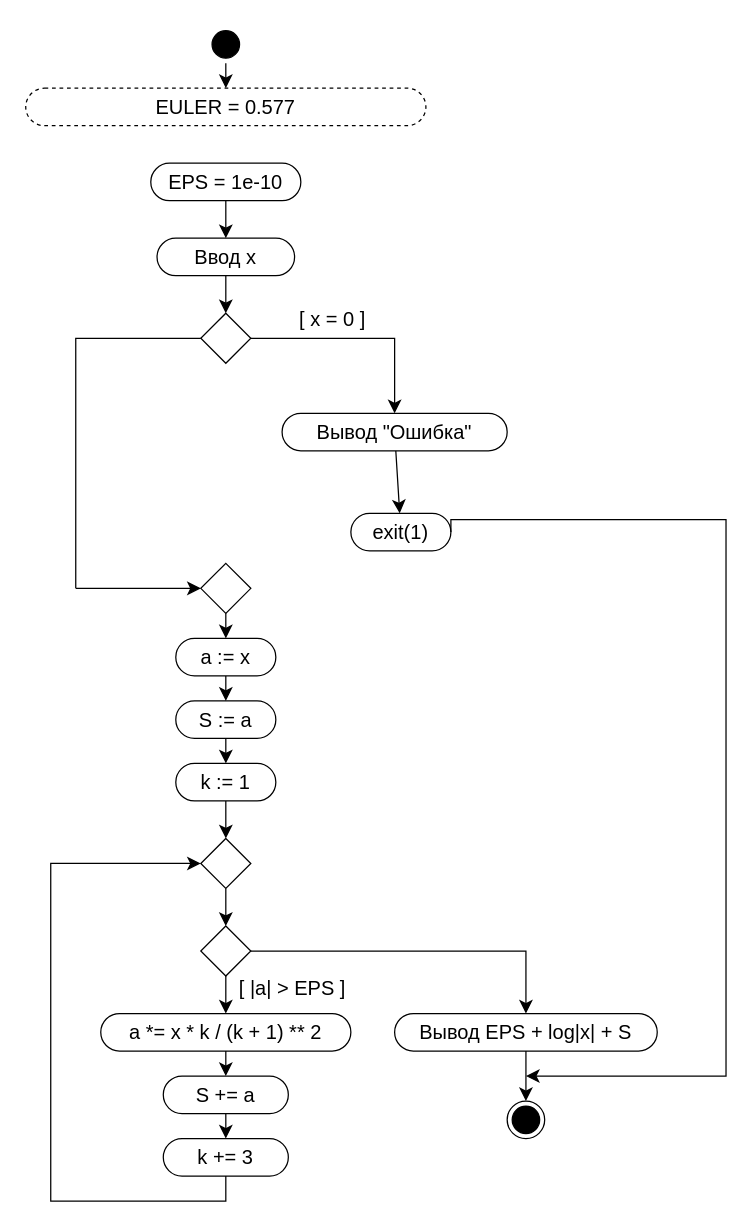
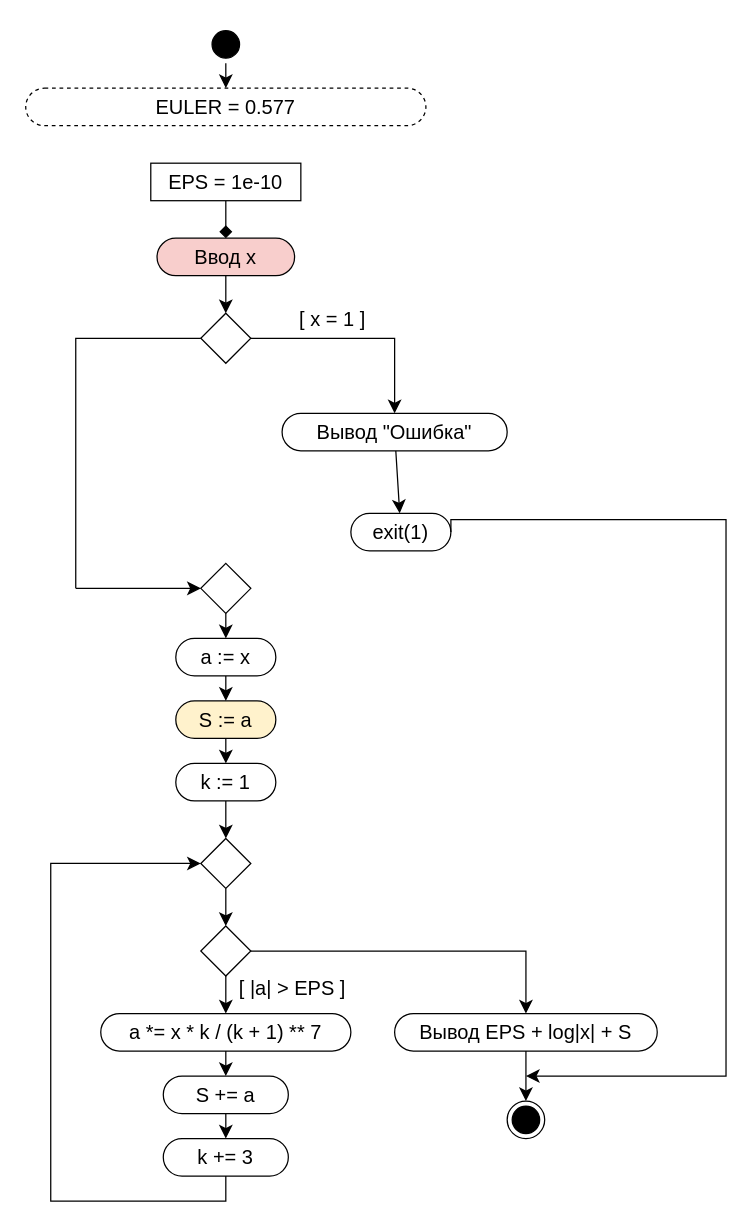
(226, 182) -> (226, 182)
(226, 226) -> (226, 225)
(226, 257) -> (226, 257)
(333, 319) -> (333, 319)
(226, 719) -> (226, 719)
(226, 1032) -> (226, 1032)
